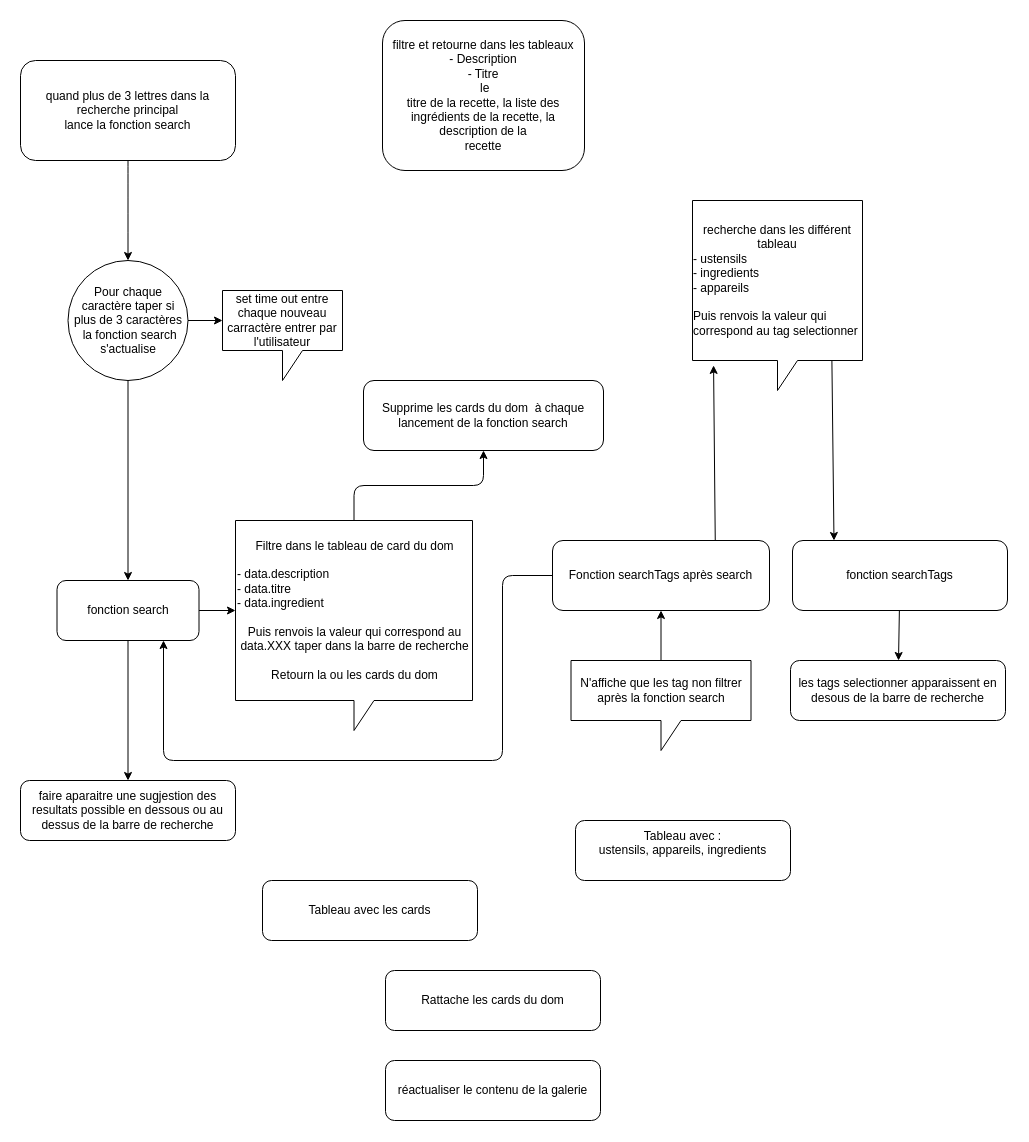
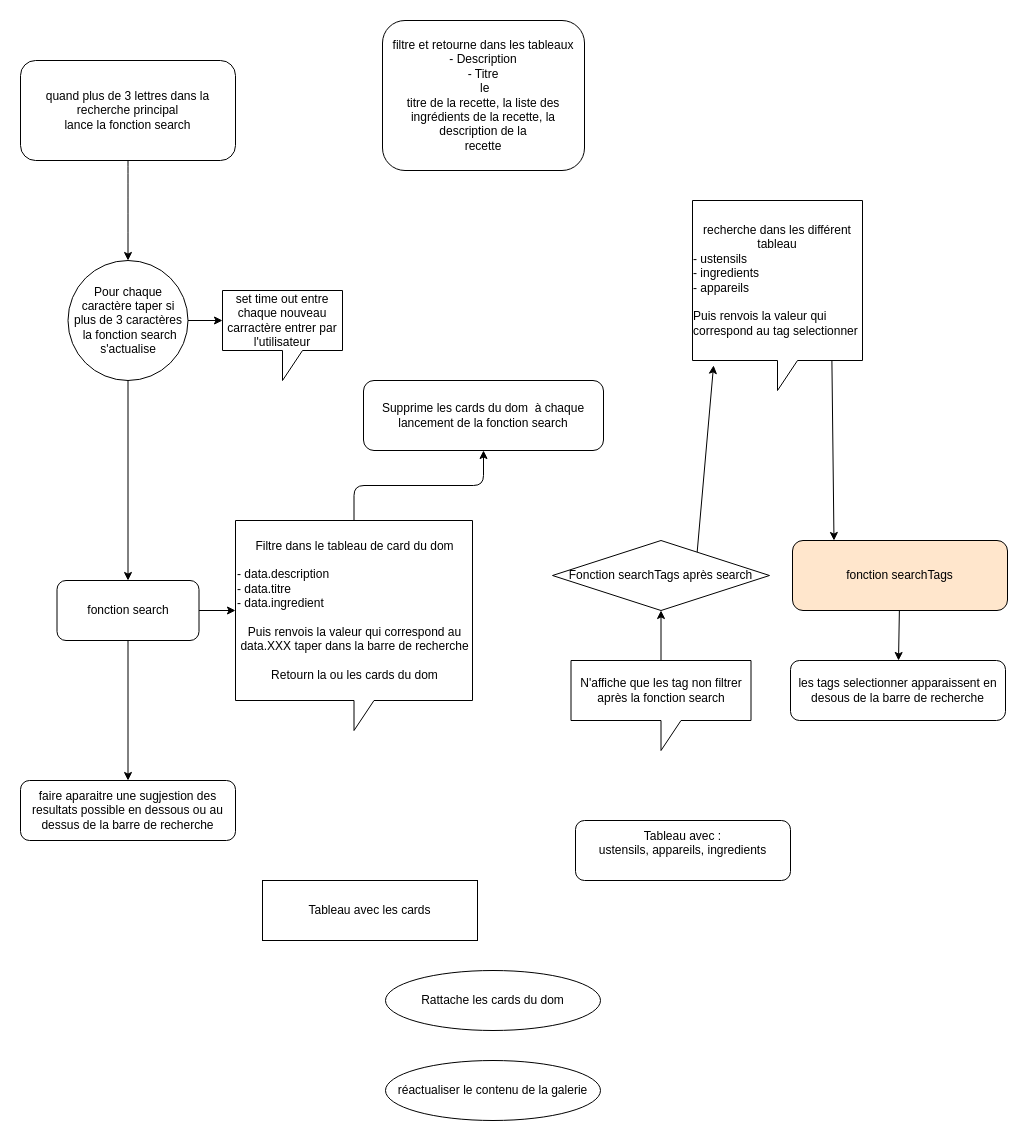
(661, 576) -> (661, 576)
(900, 576) -> (900, 576)
(390, 761) -> none
(370, 911) -> (370, 911)
(493, 1001) -> (493, 1001)
(493, 1091) -> (493, 1091)
